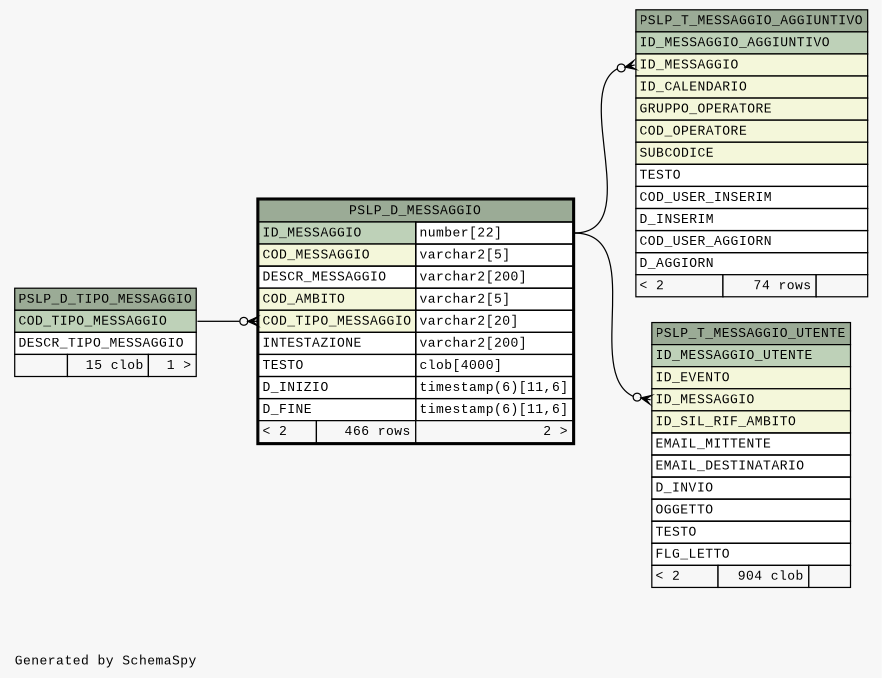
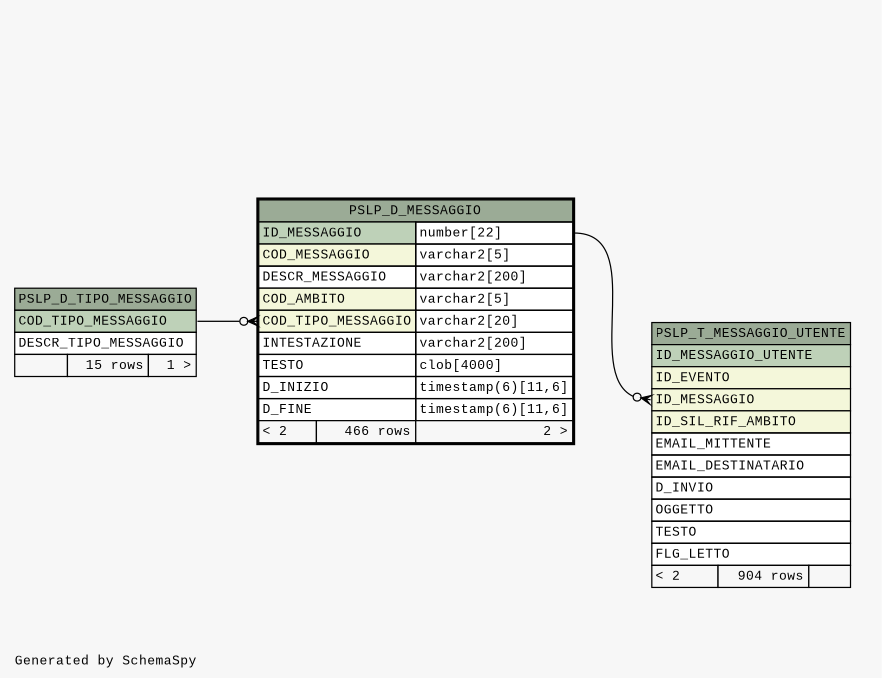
(751, 153) -> none
(115, 365) -> (115, 365)
(771, 576) -> (771, 576)
